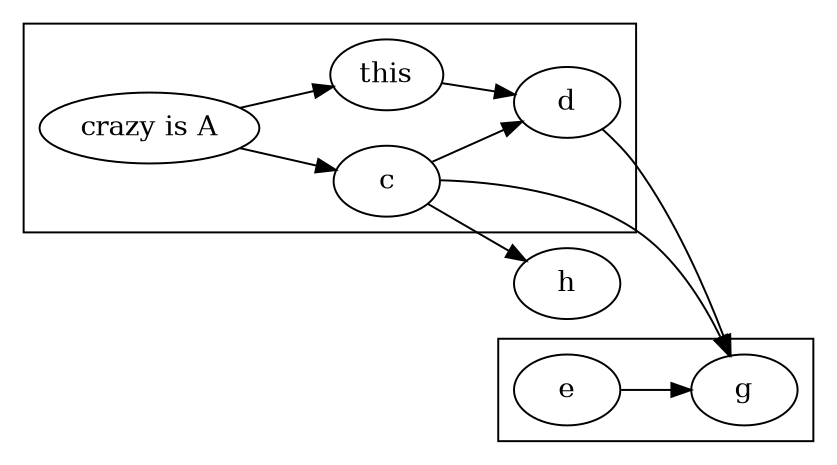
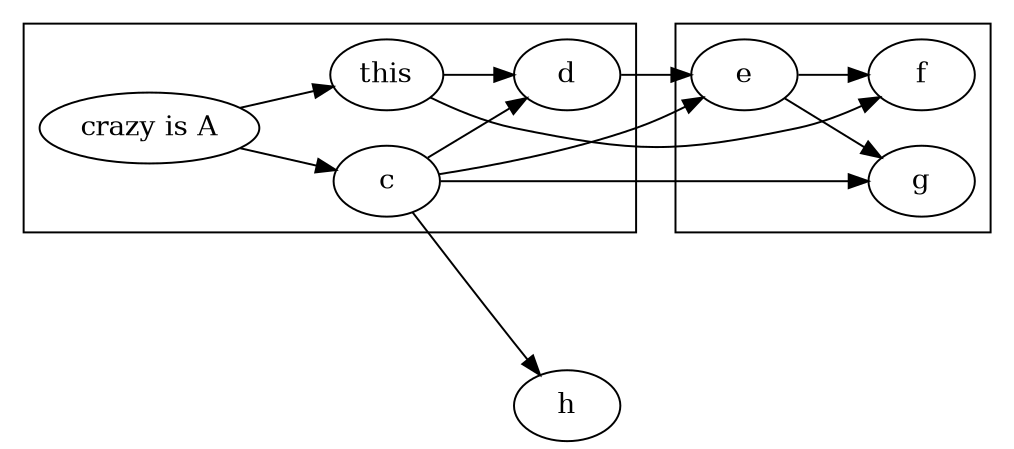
none -> (922, 75)
none -> (559, 151)
(674, 226) -> (649, 75)
